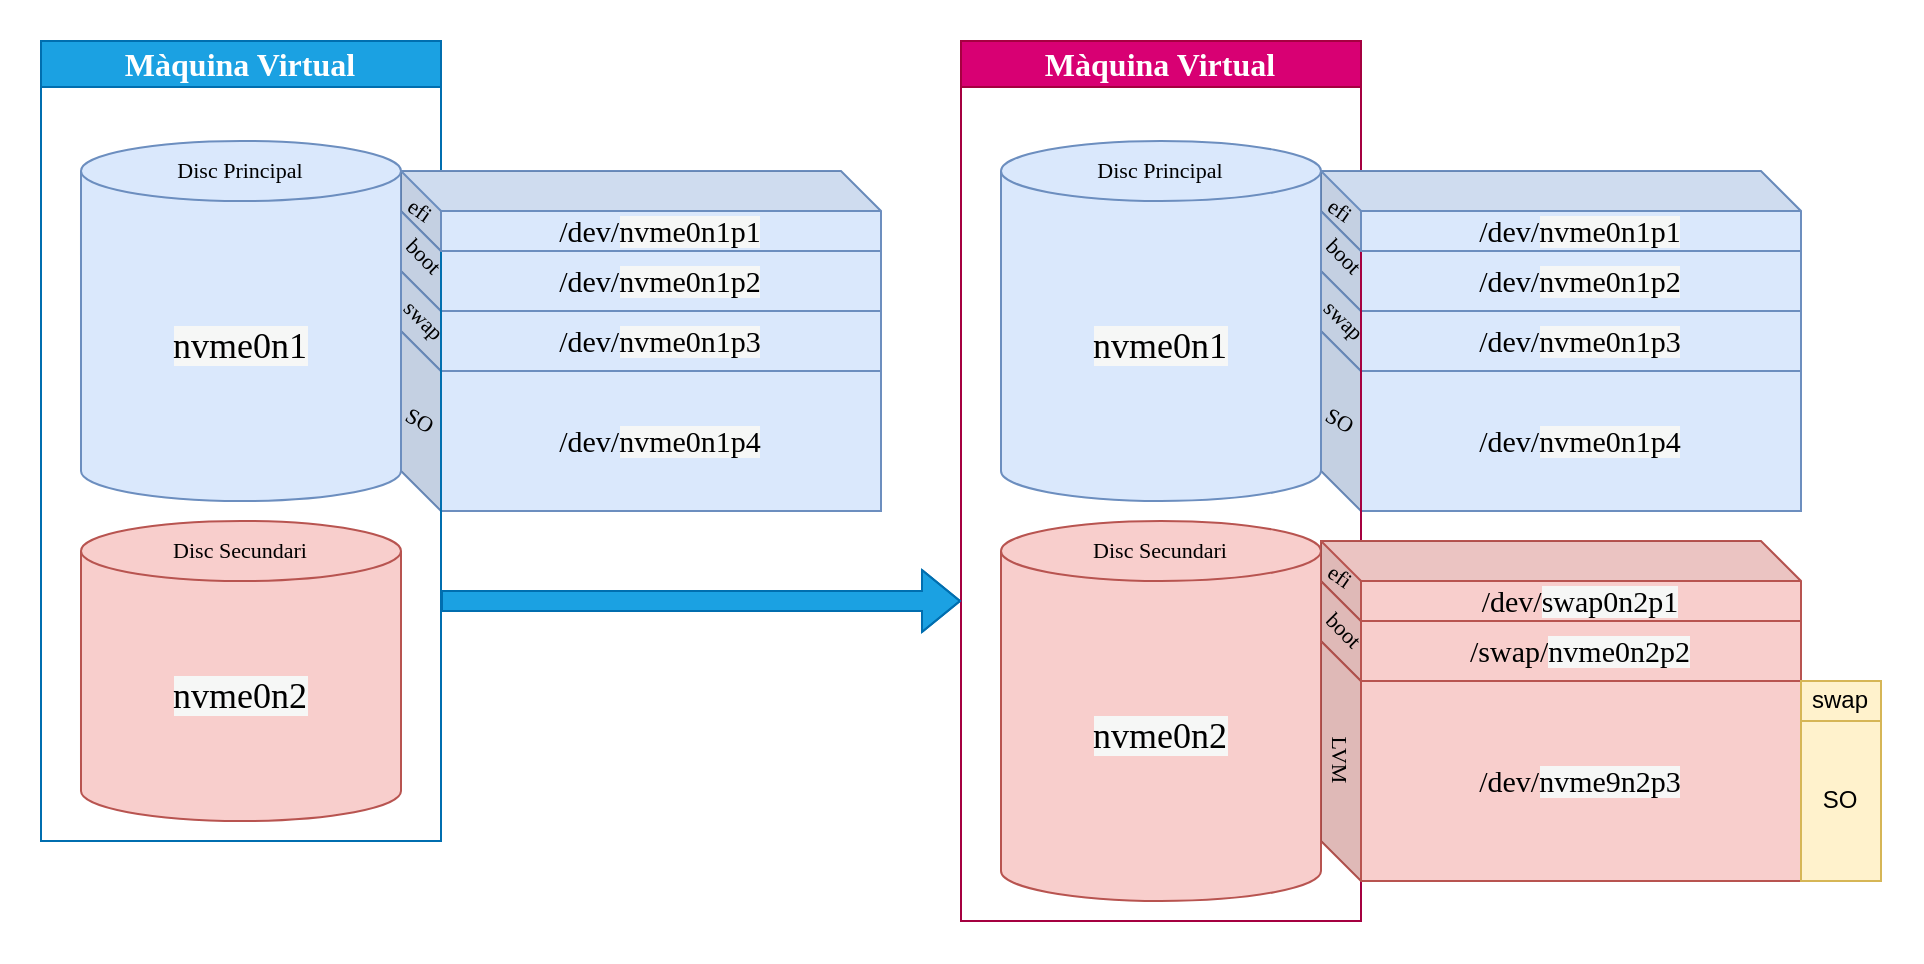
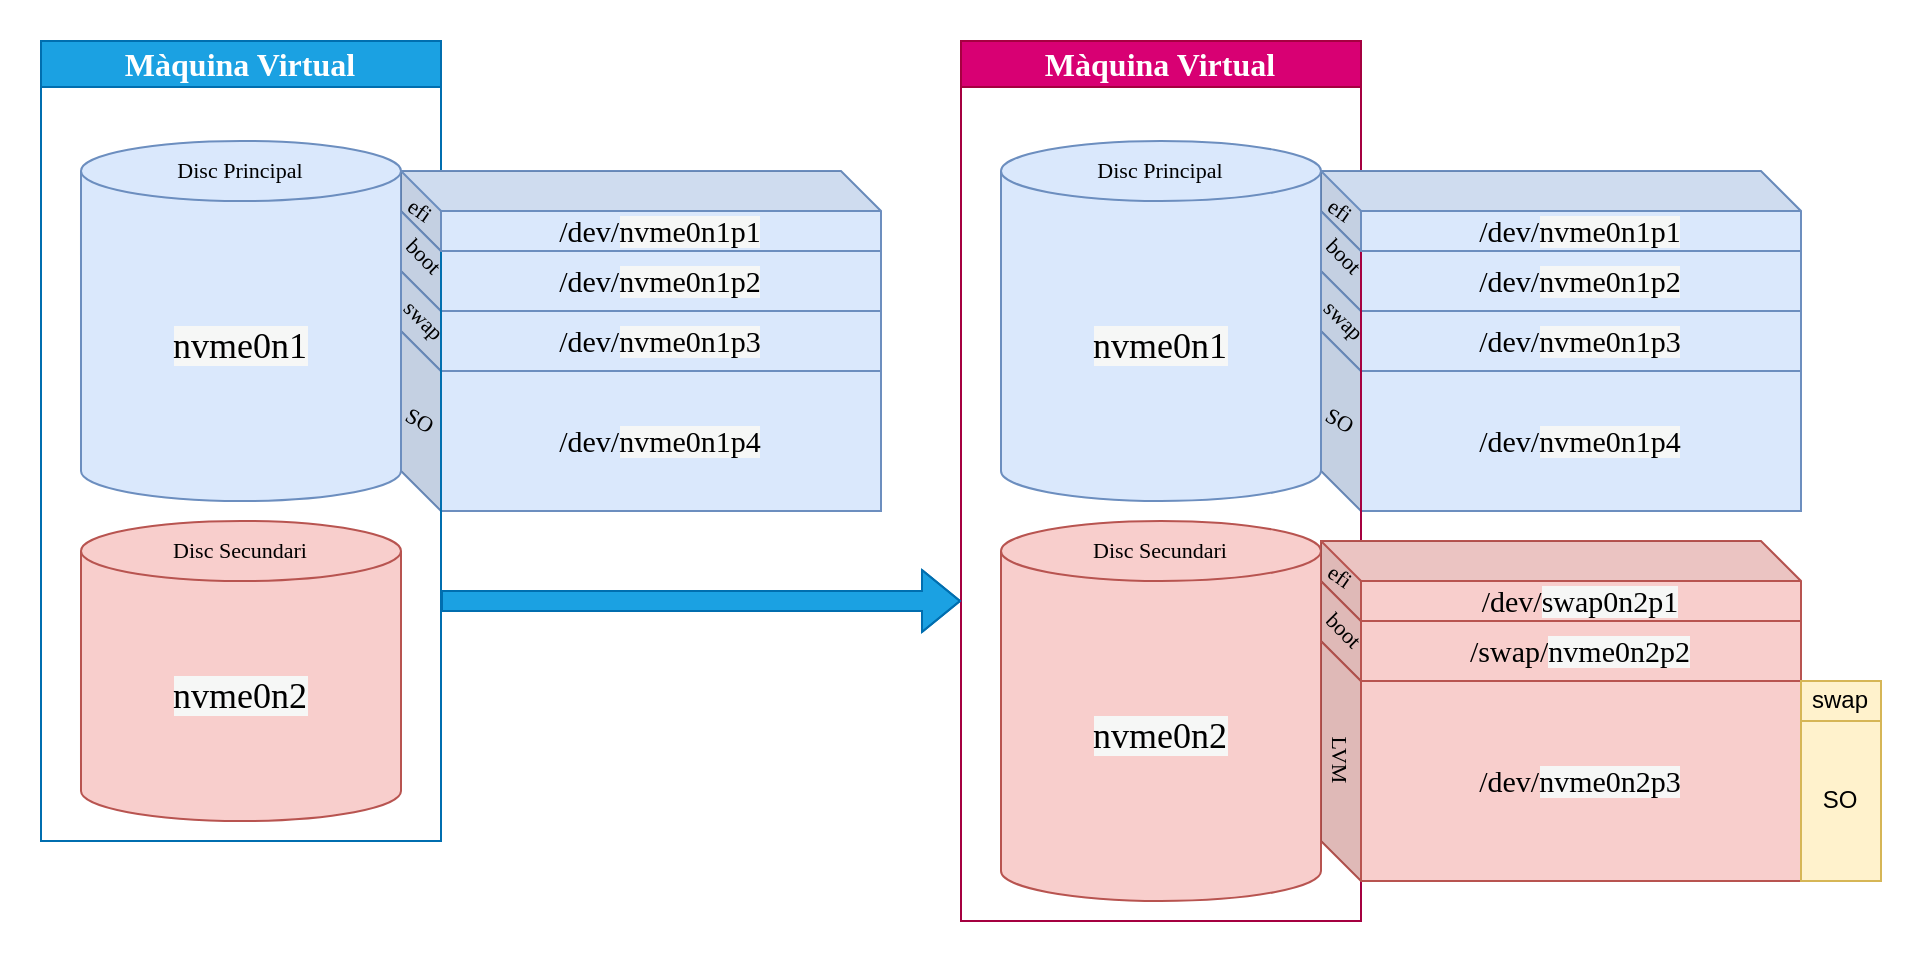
(1581, 781) -> (1581, 781)
